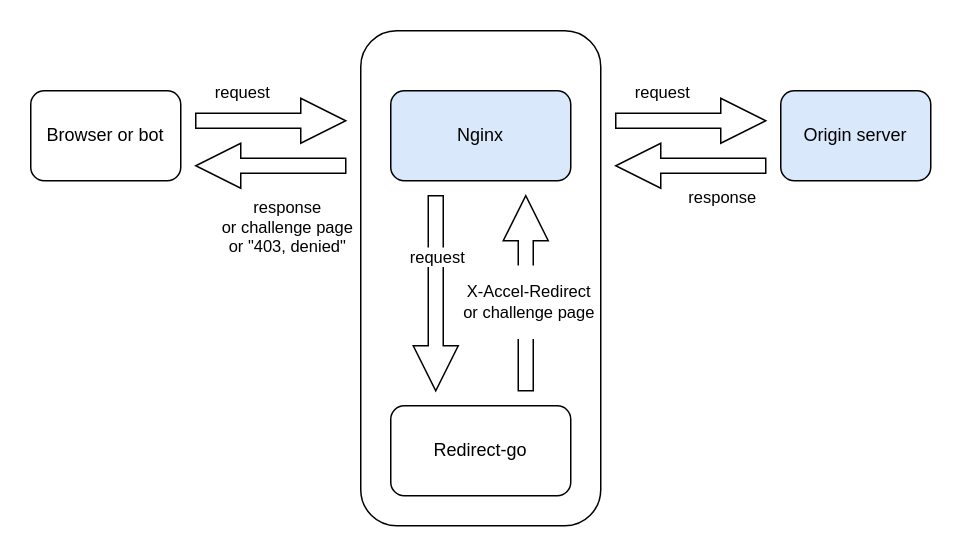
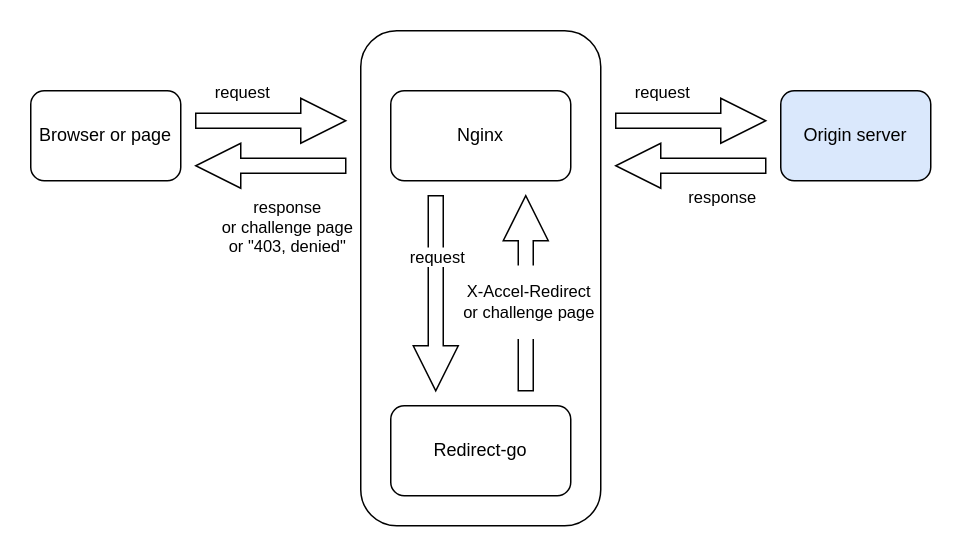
(106, 136) -> (106, 136)
(481, 136) -> (481, 136)
